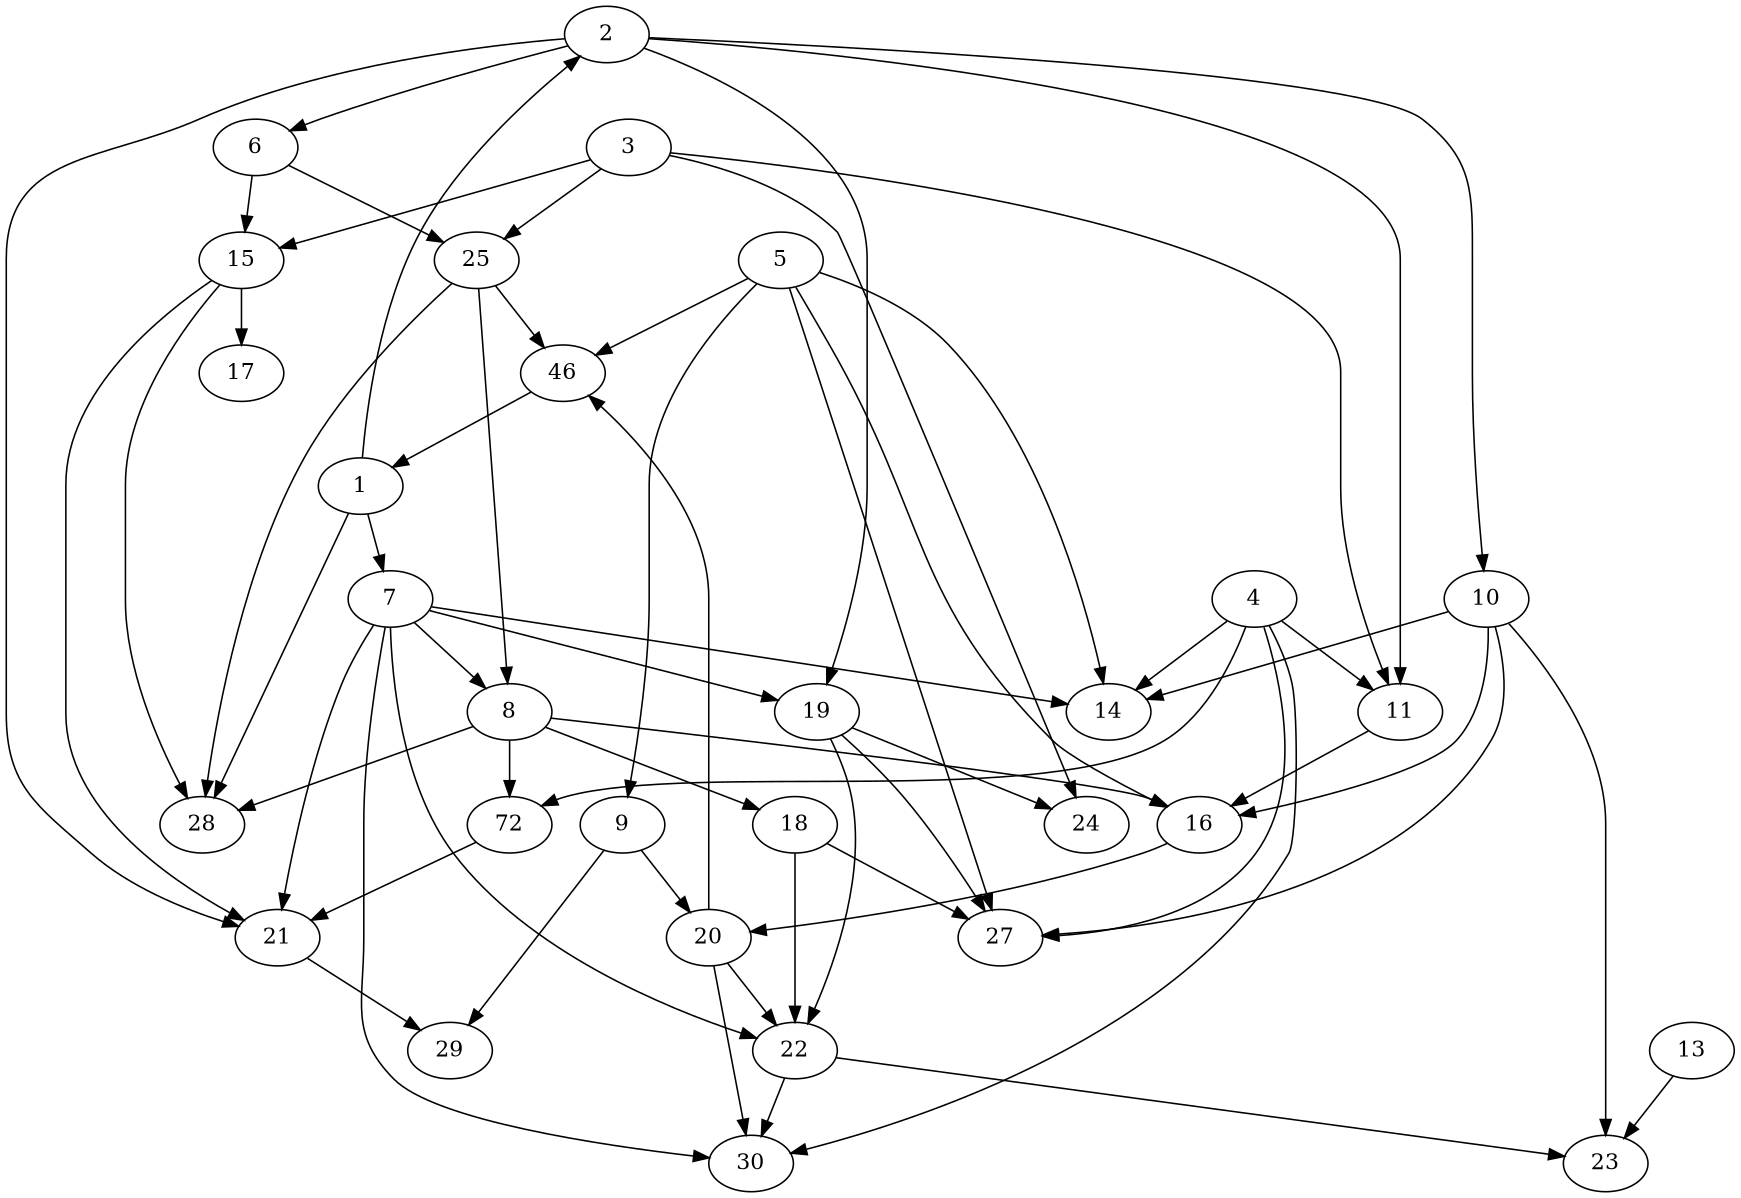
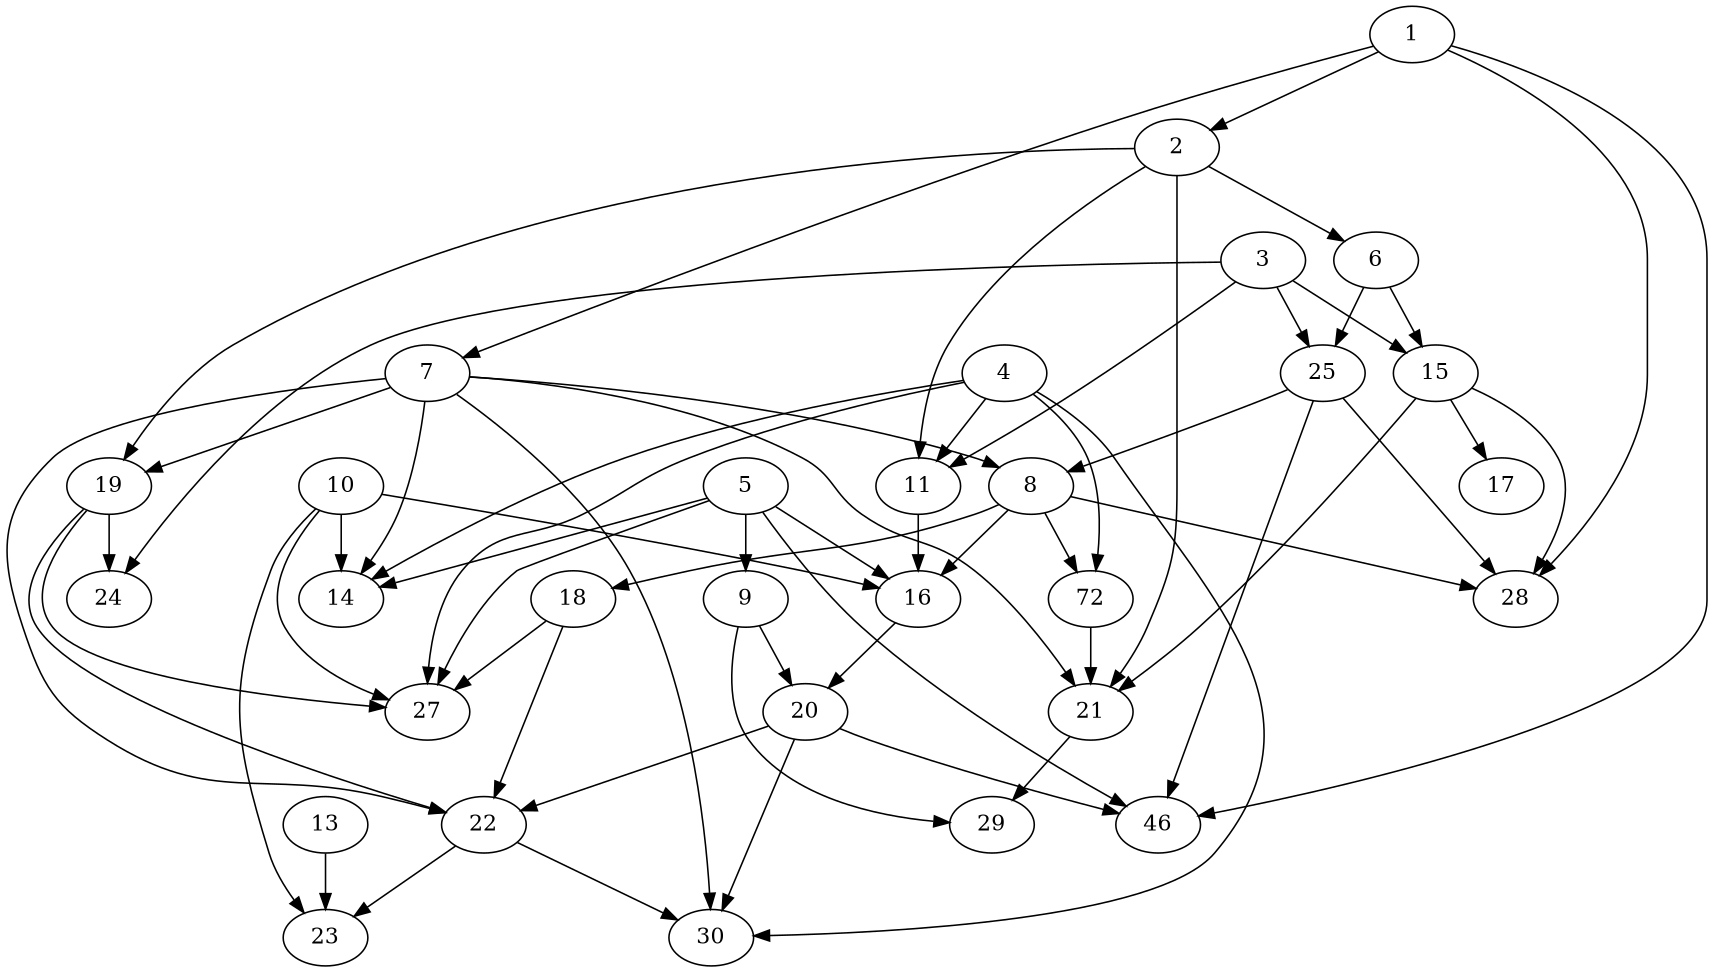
(1263, 83) -> none
(469, 426) -> (1707, 530)
